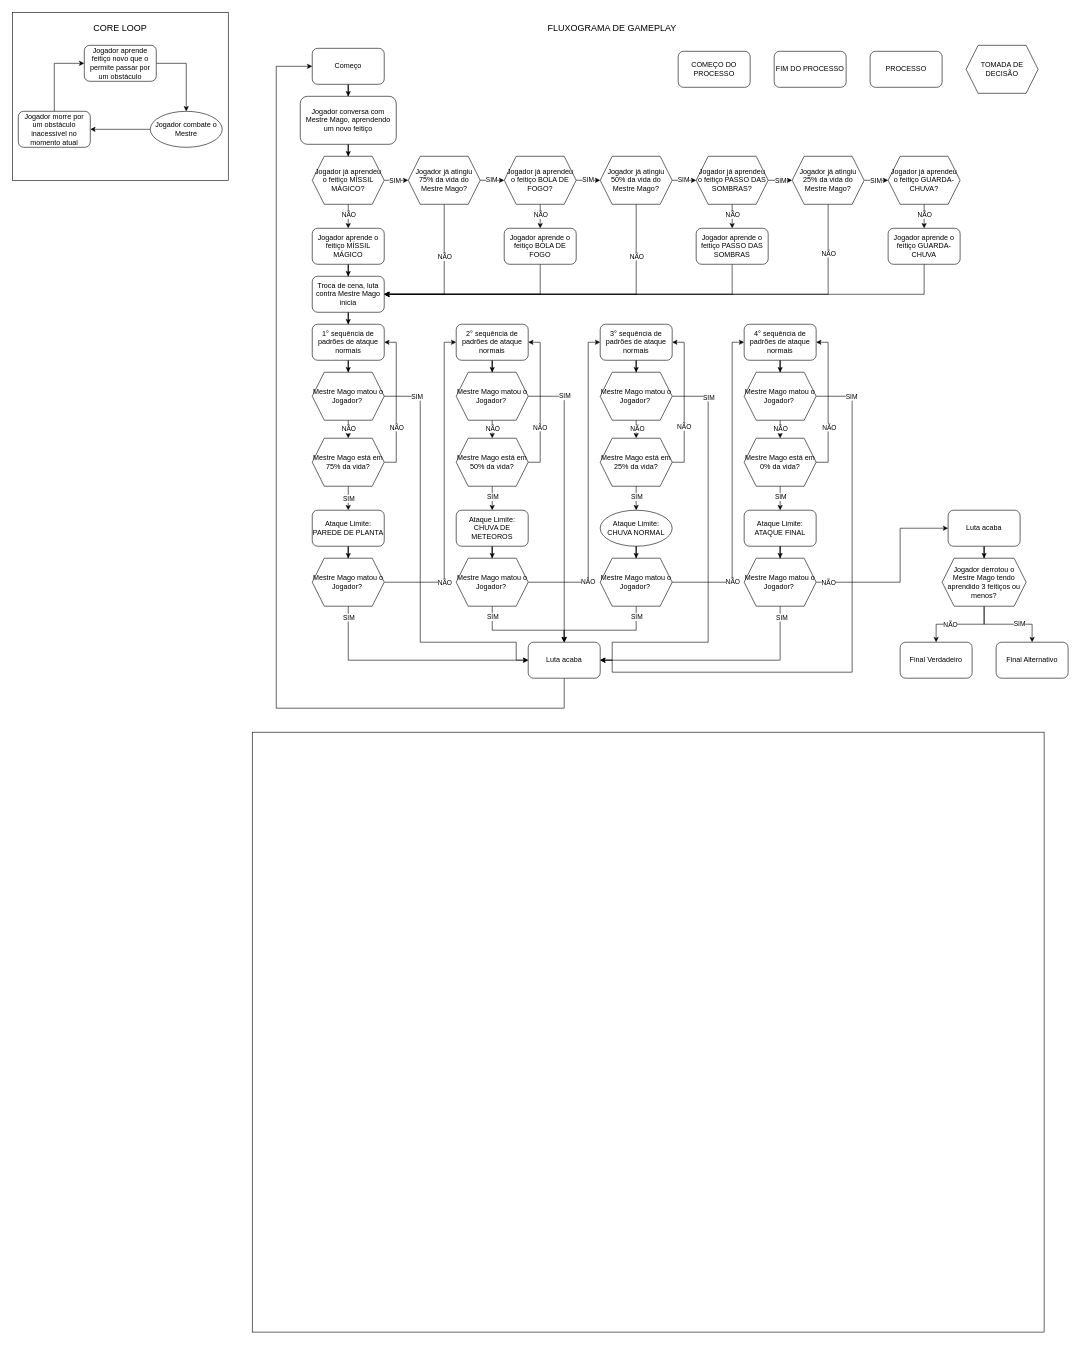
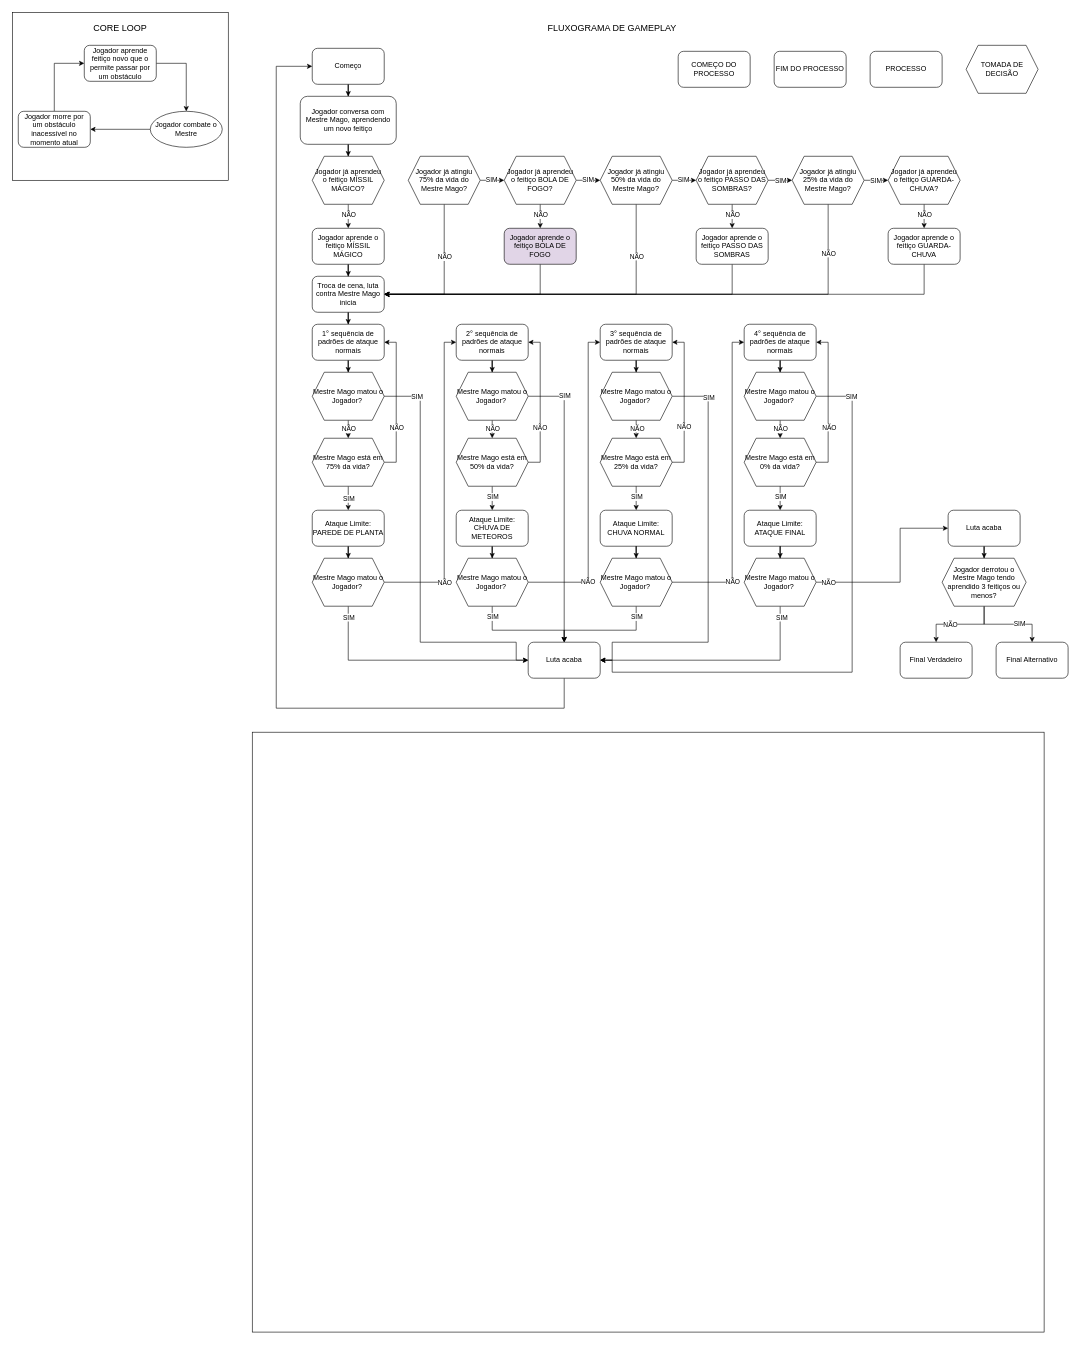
(396, 180) -> none
(540, 246) -> (540, 246)
(636, 528) -> (636, 528)
